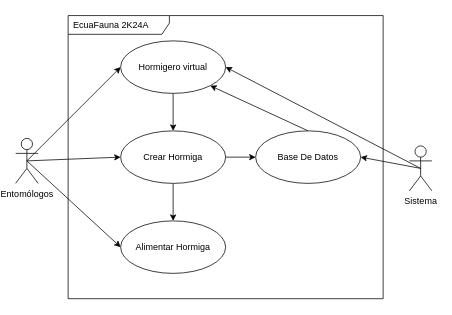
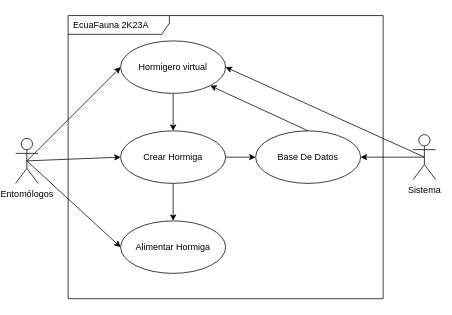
(110, 25) -> (110, 25)
(420, 168) -> (424, 157)
